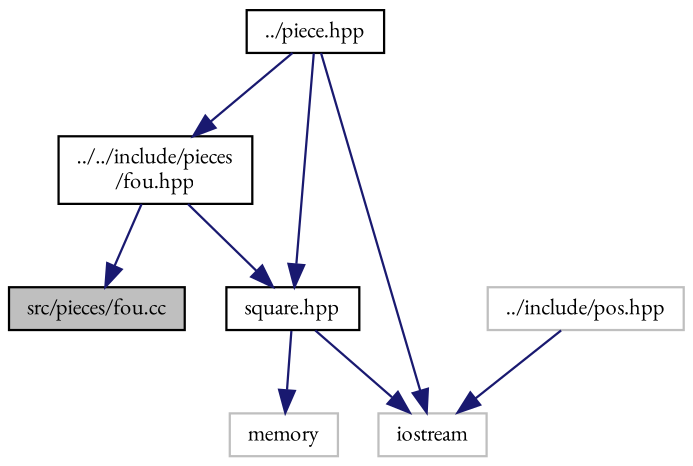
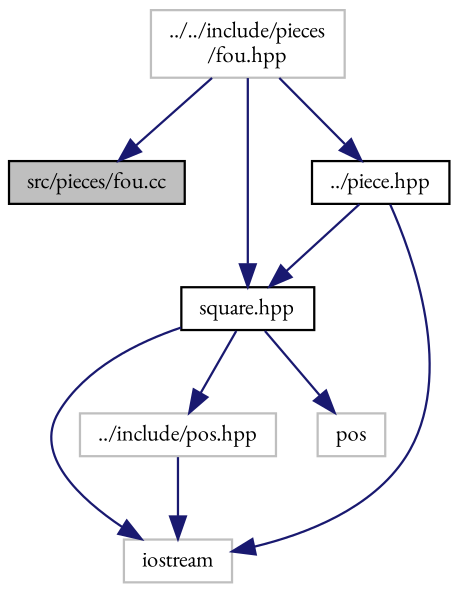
(252, 87) -> (312, 111)
(155, 170) -> (248, 44)
none -> (218, 362)
(284, 435) -> (351, 435)
